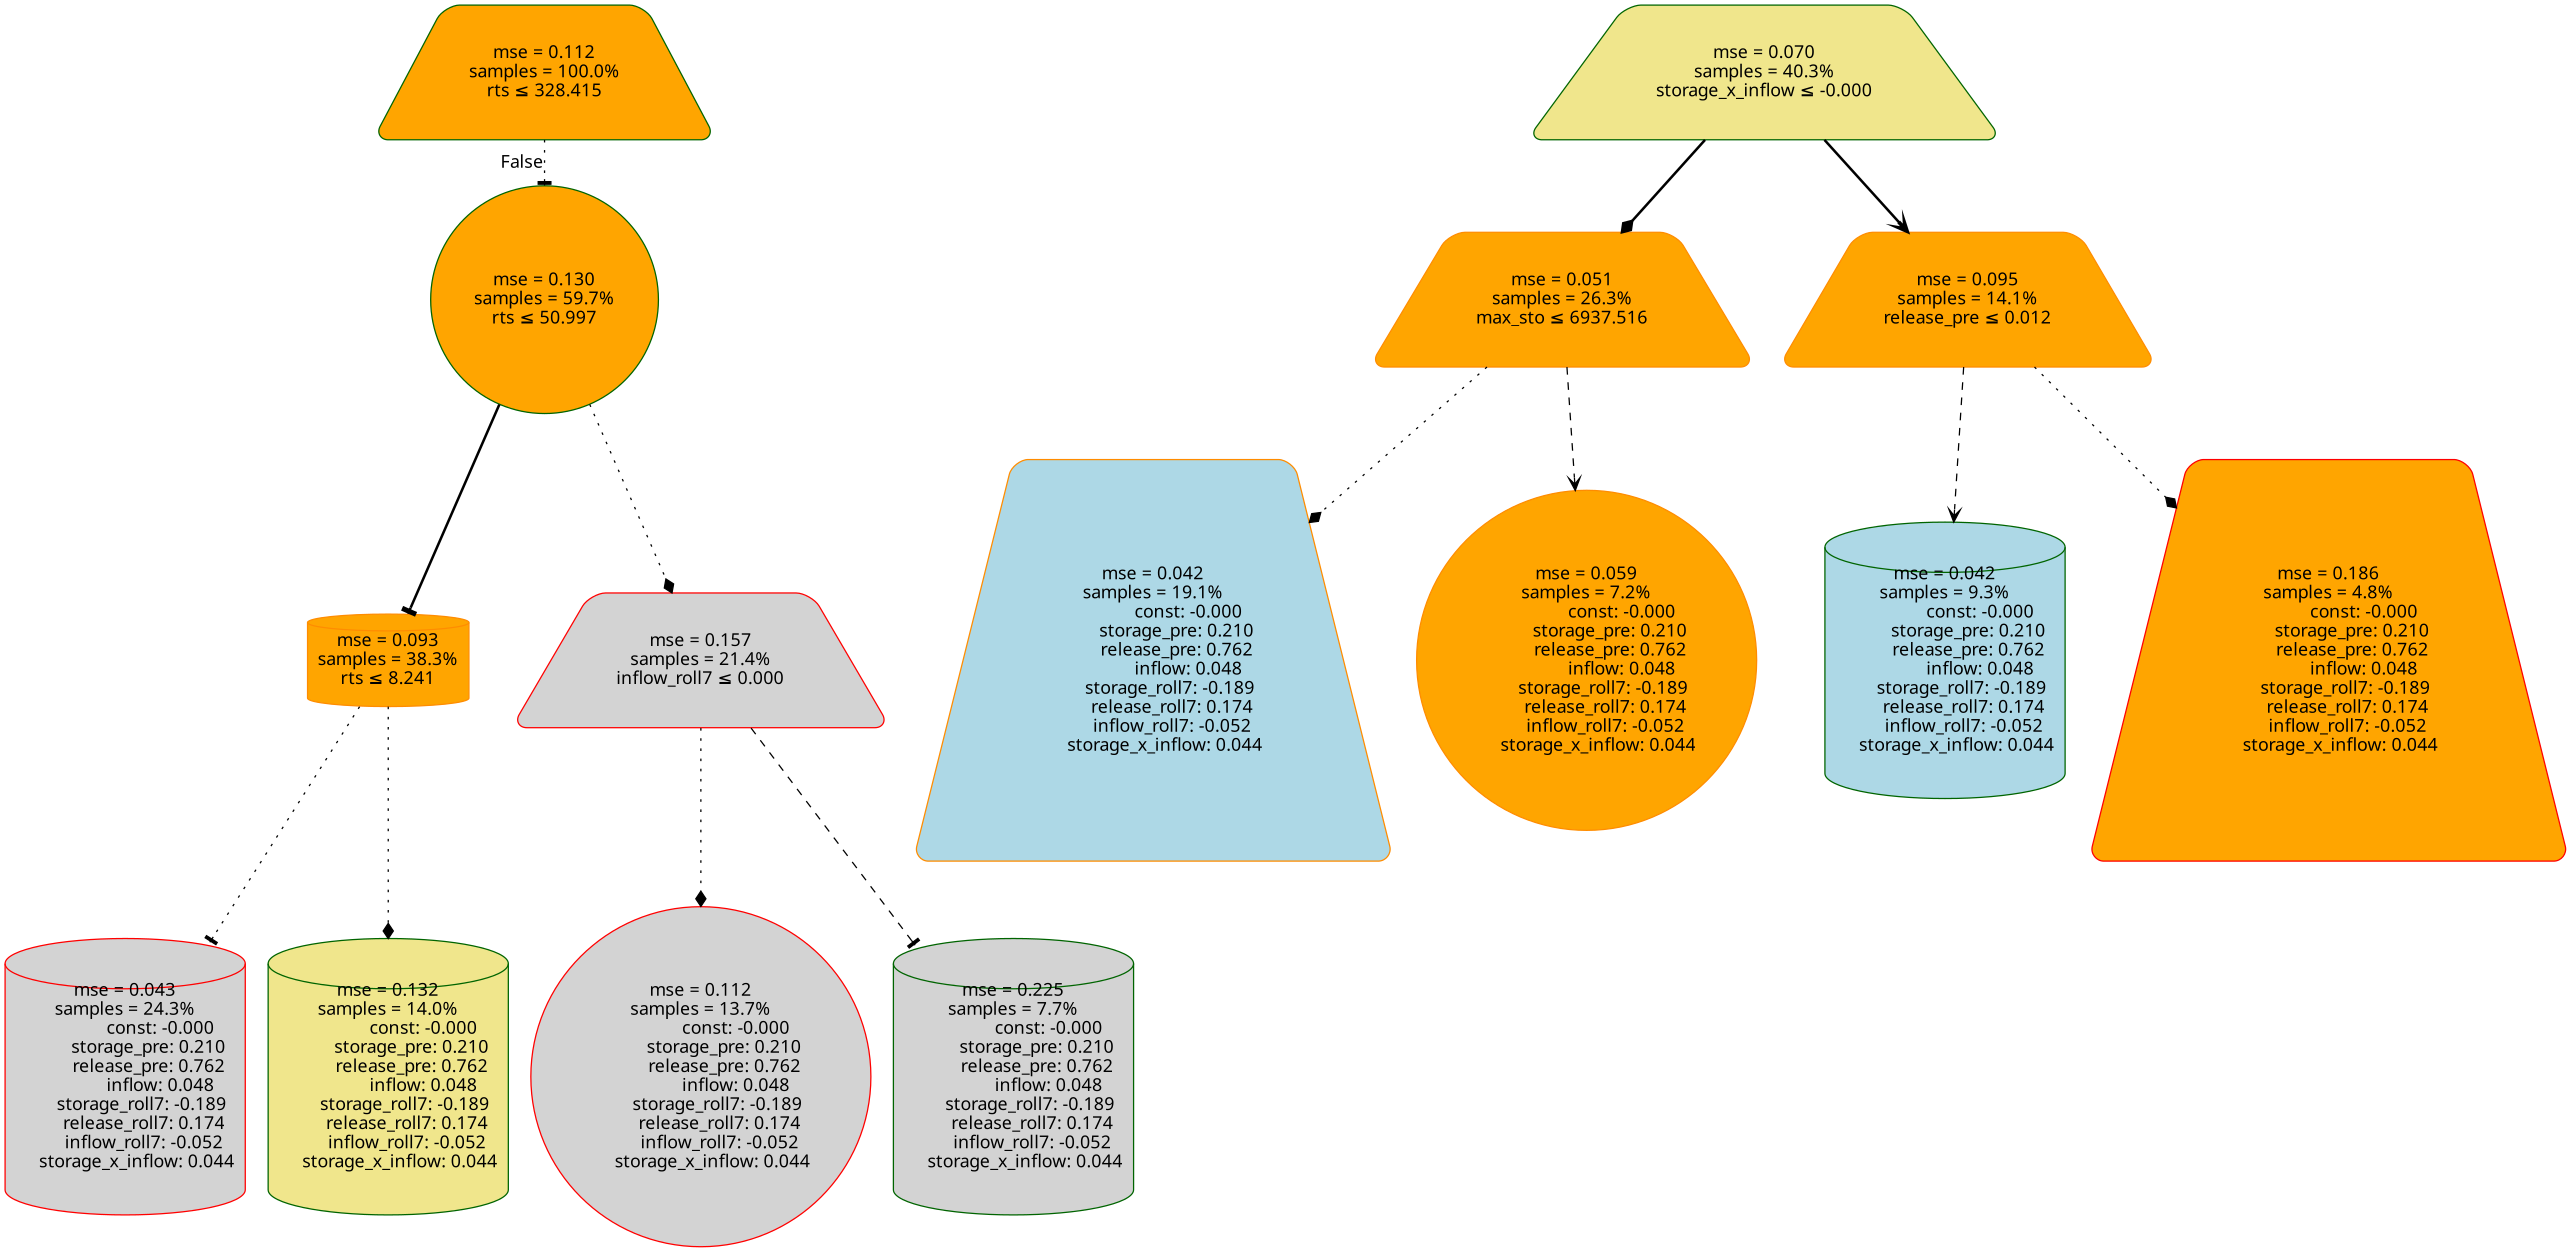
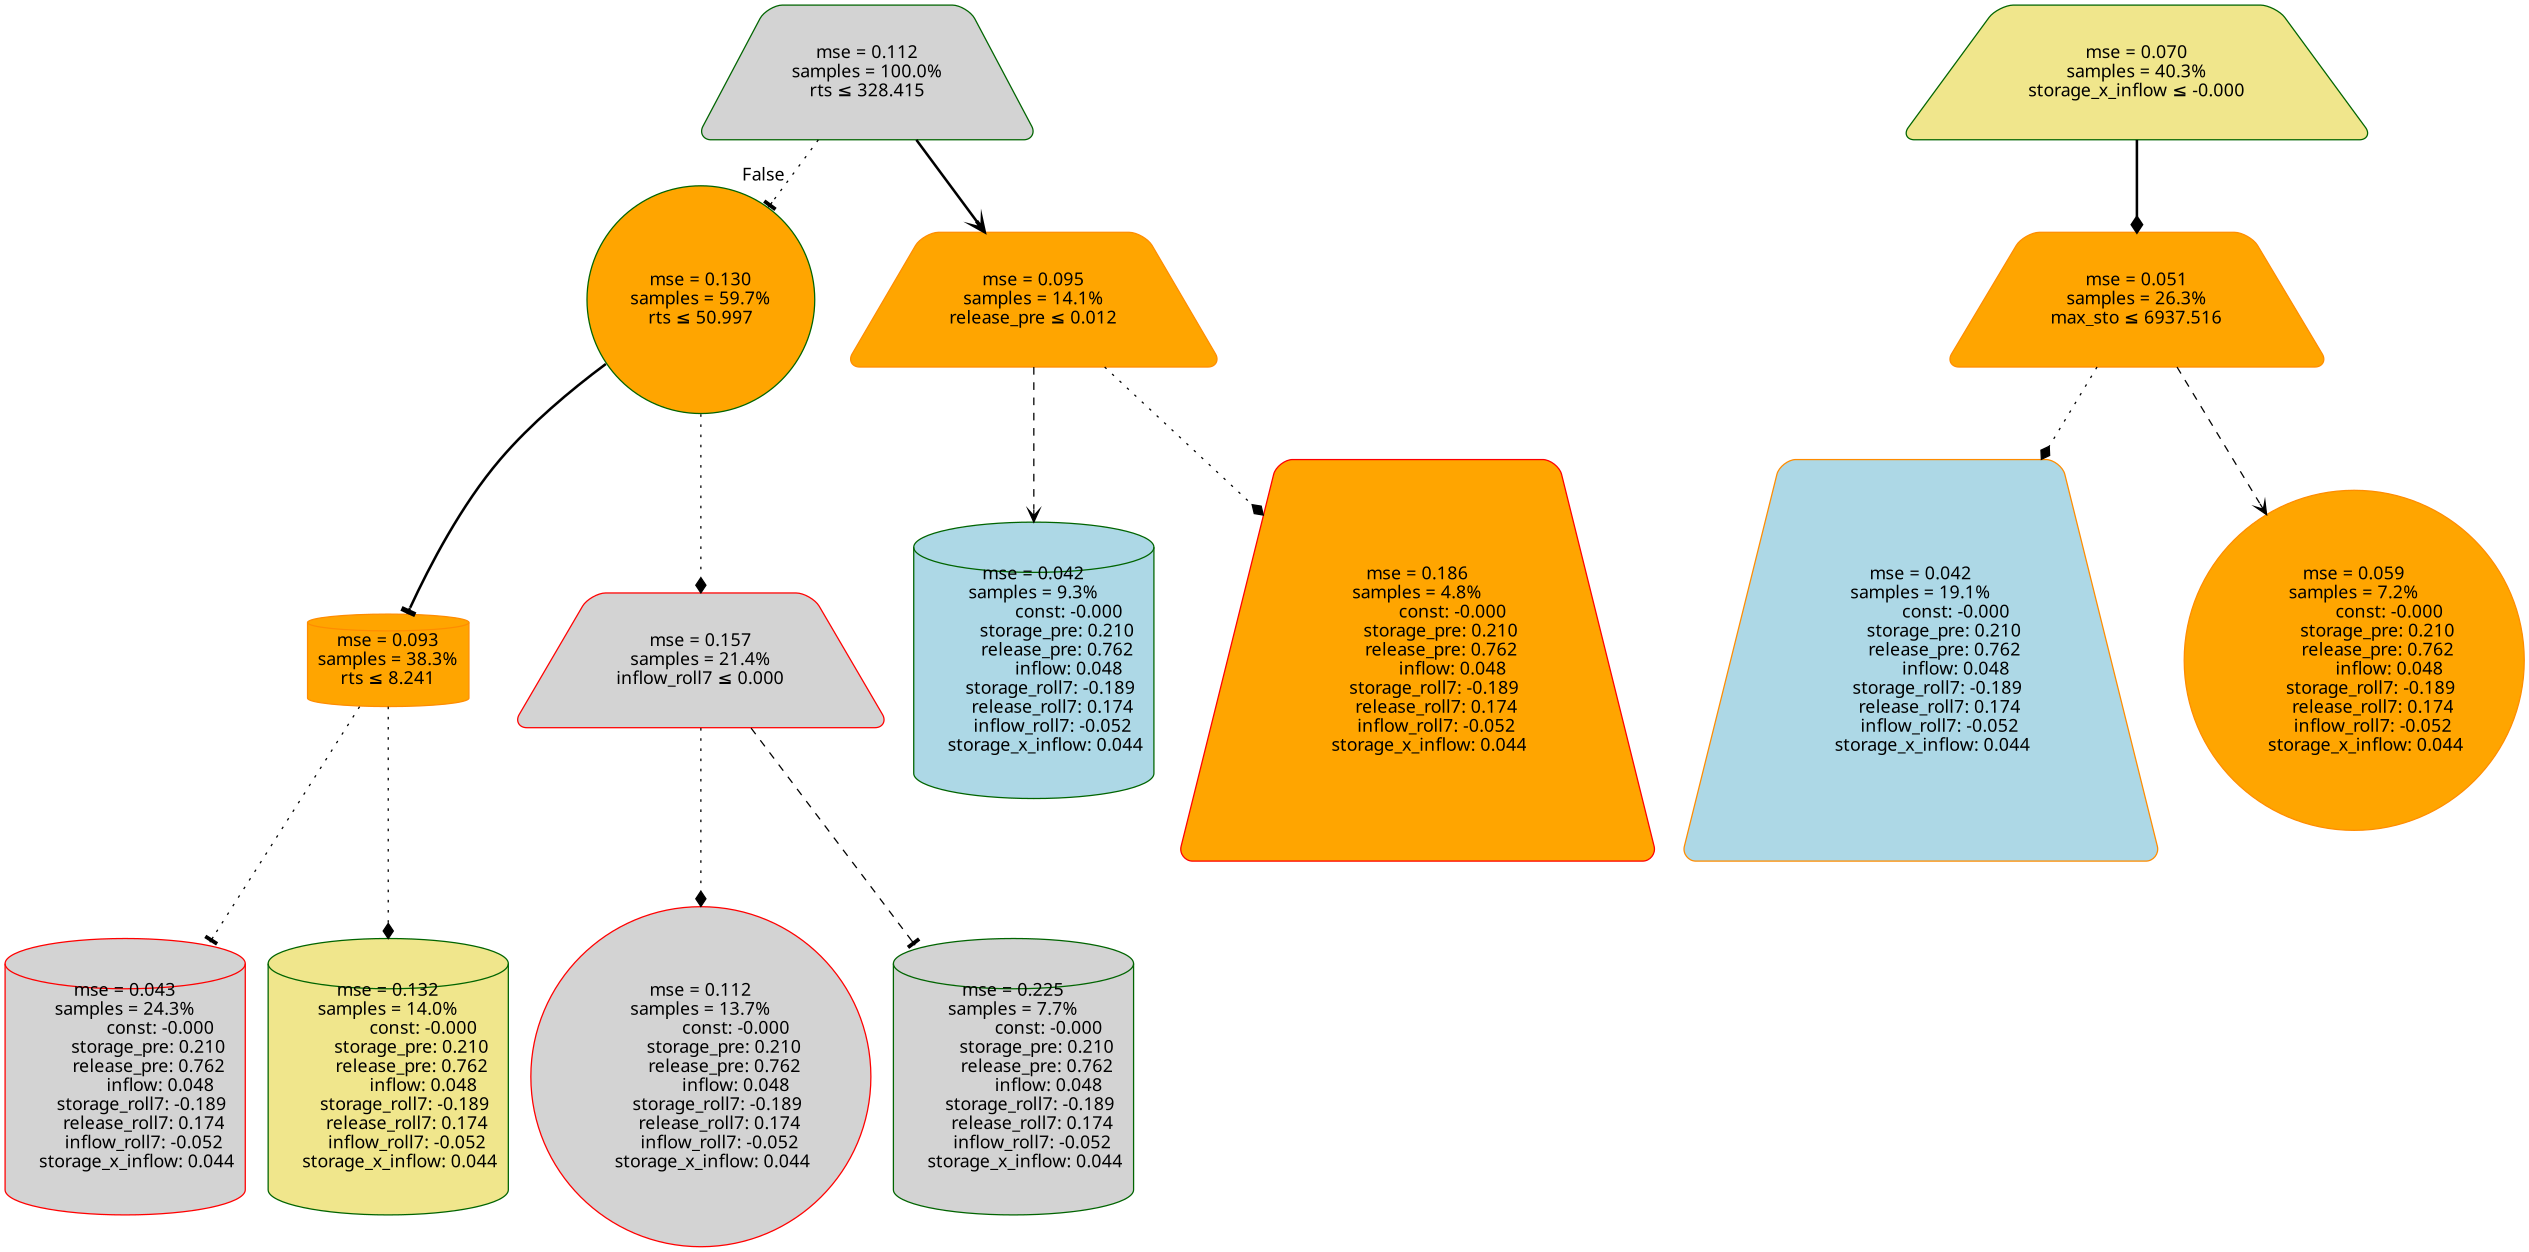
(545, 72) -> (867, 72)
(1862, 181) -> (947, 181)
